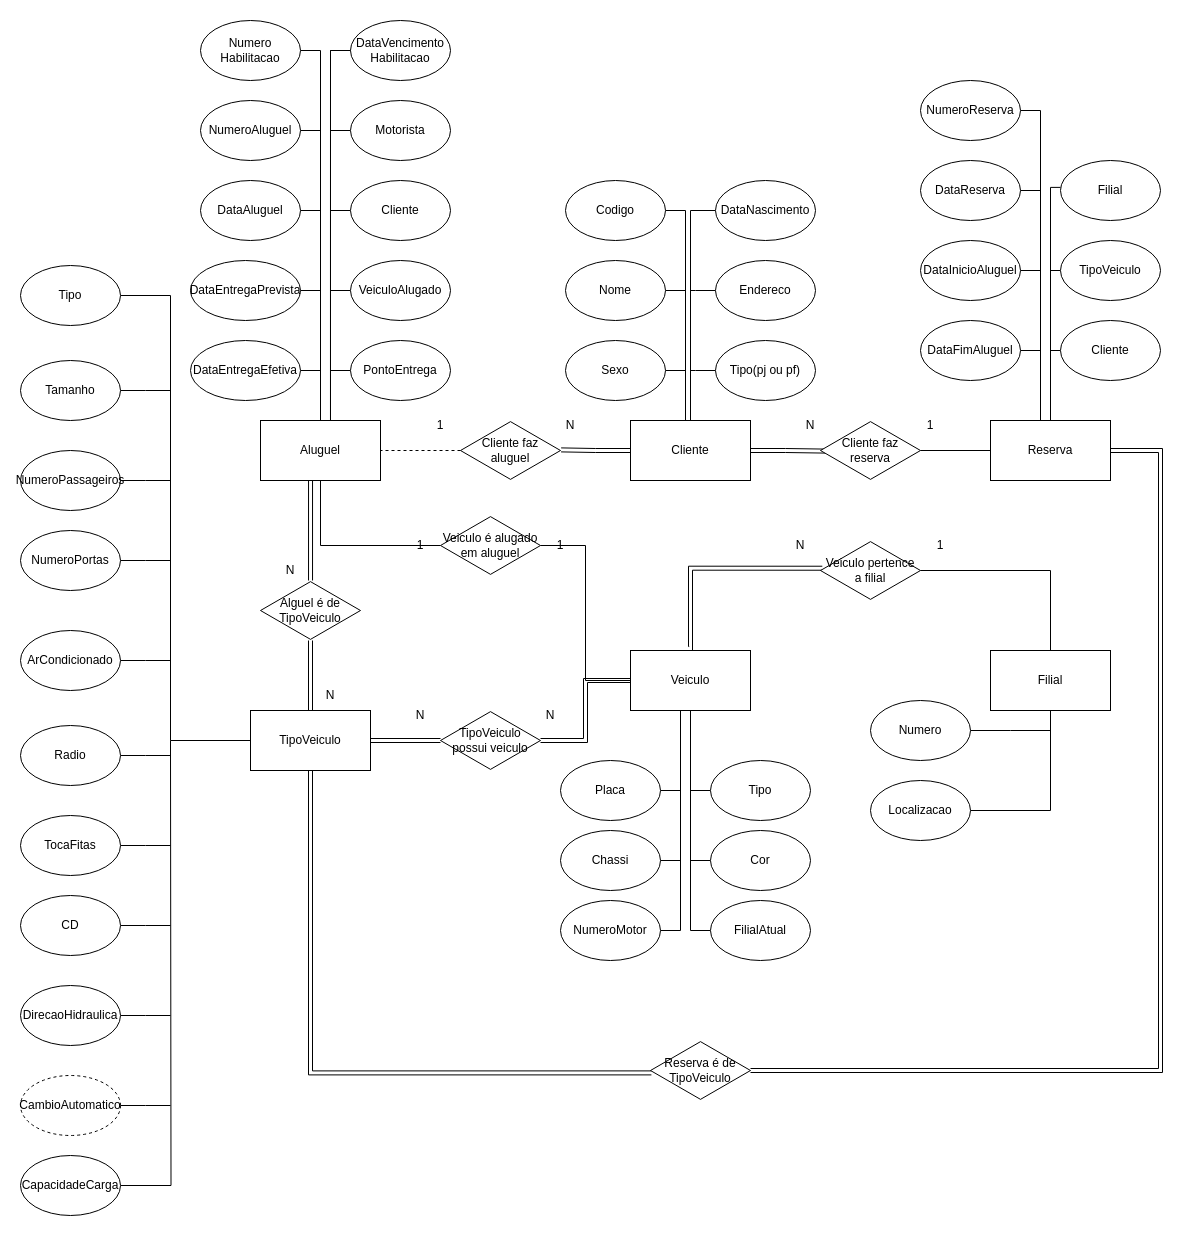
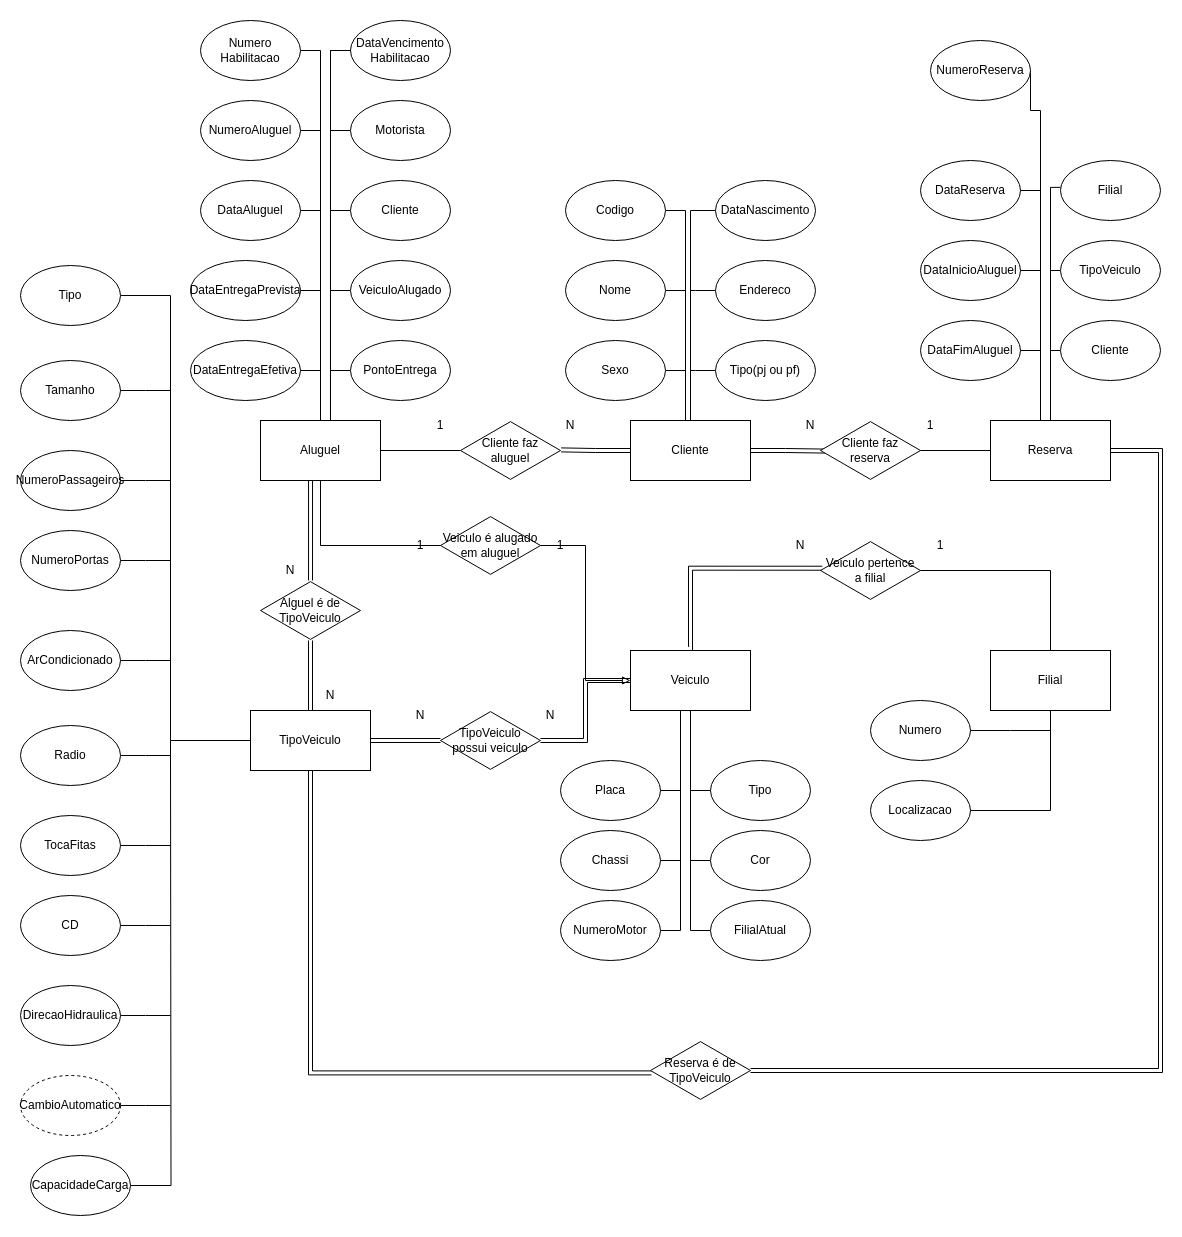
(971, 111) -> (981, 71)
(420, 451) -> (420, 451)
(624, 681) -> (621, 681)
(71, 1186) -> (81, 1186)
